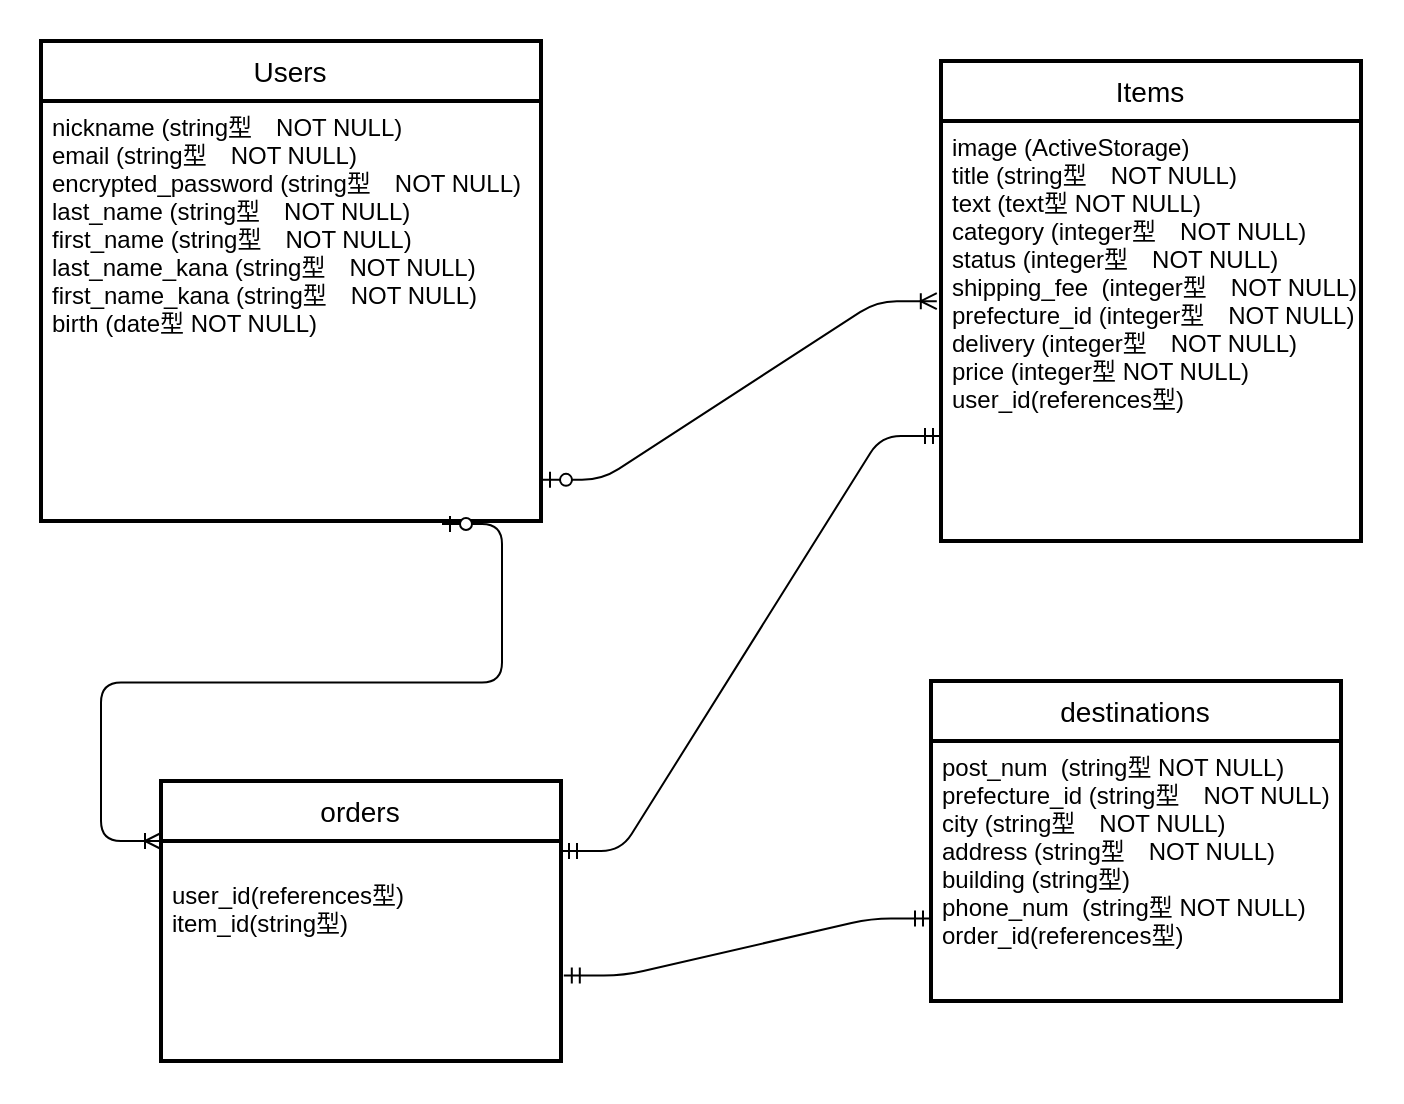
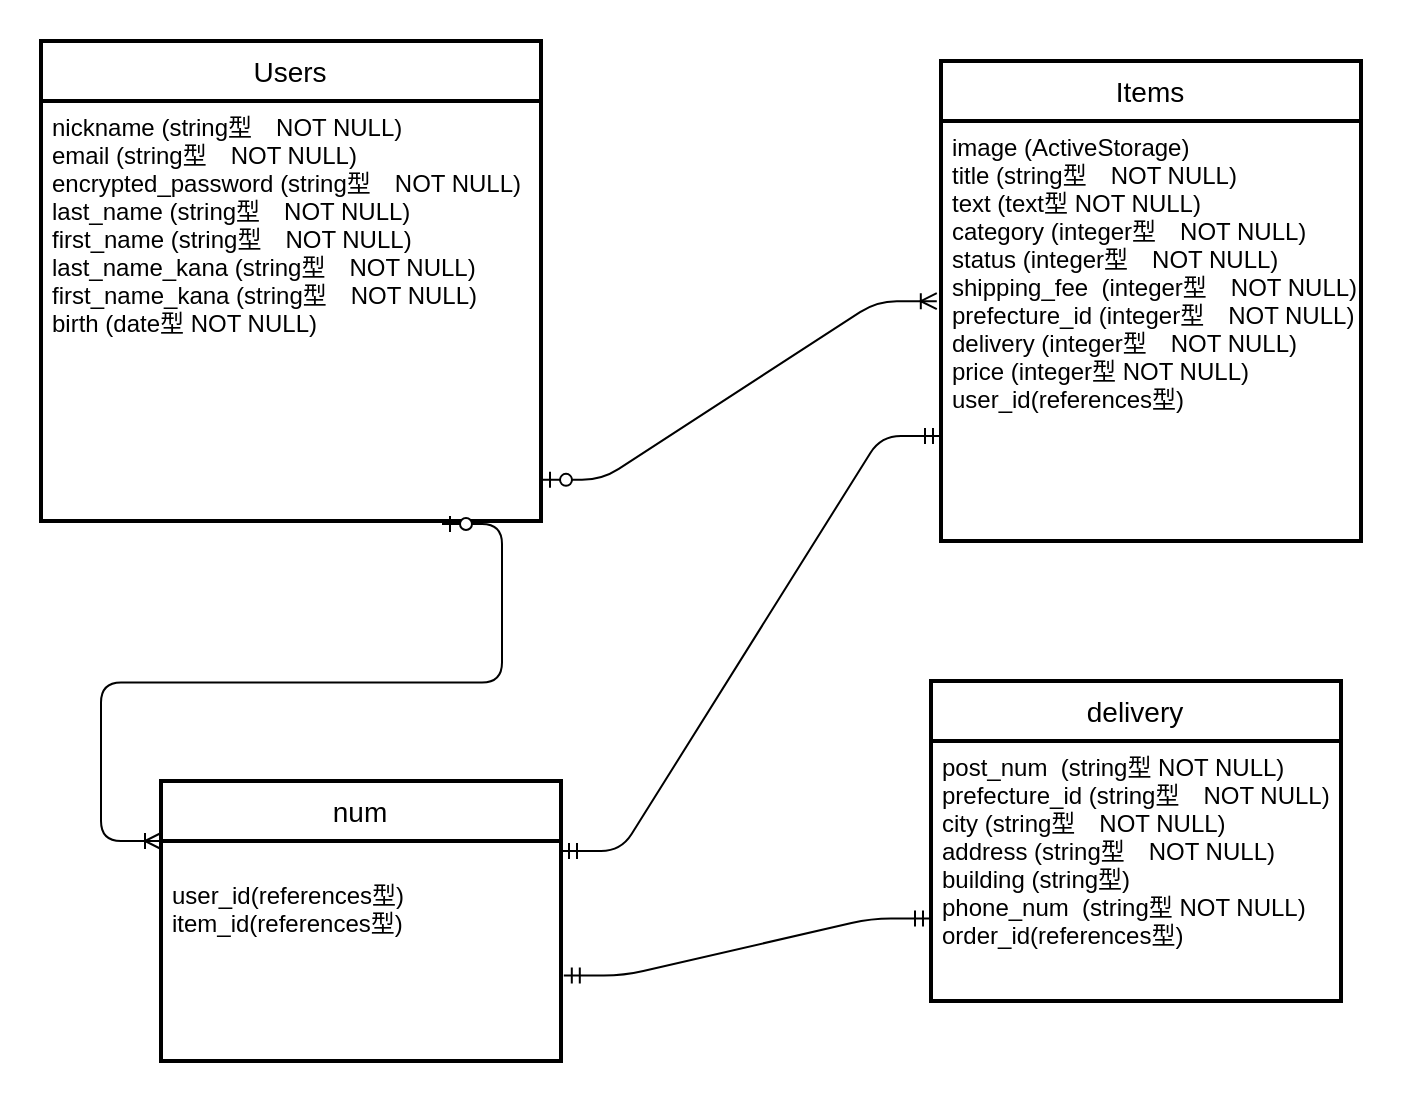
(1135, 713) -> (1135, 713)
(360, 813) -> (360, 813)
(309, 896) -> (309, 896)
